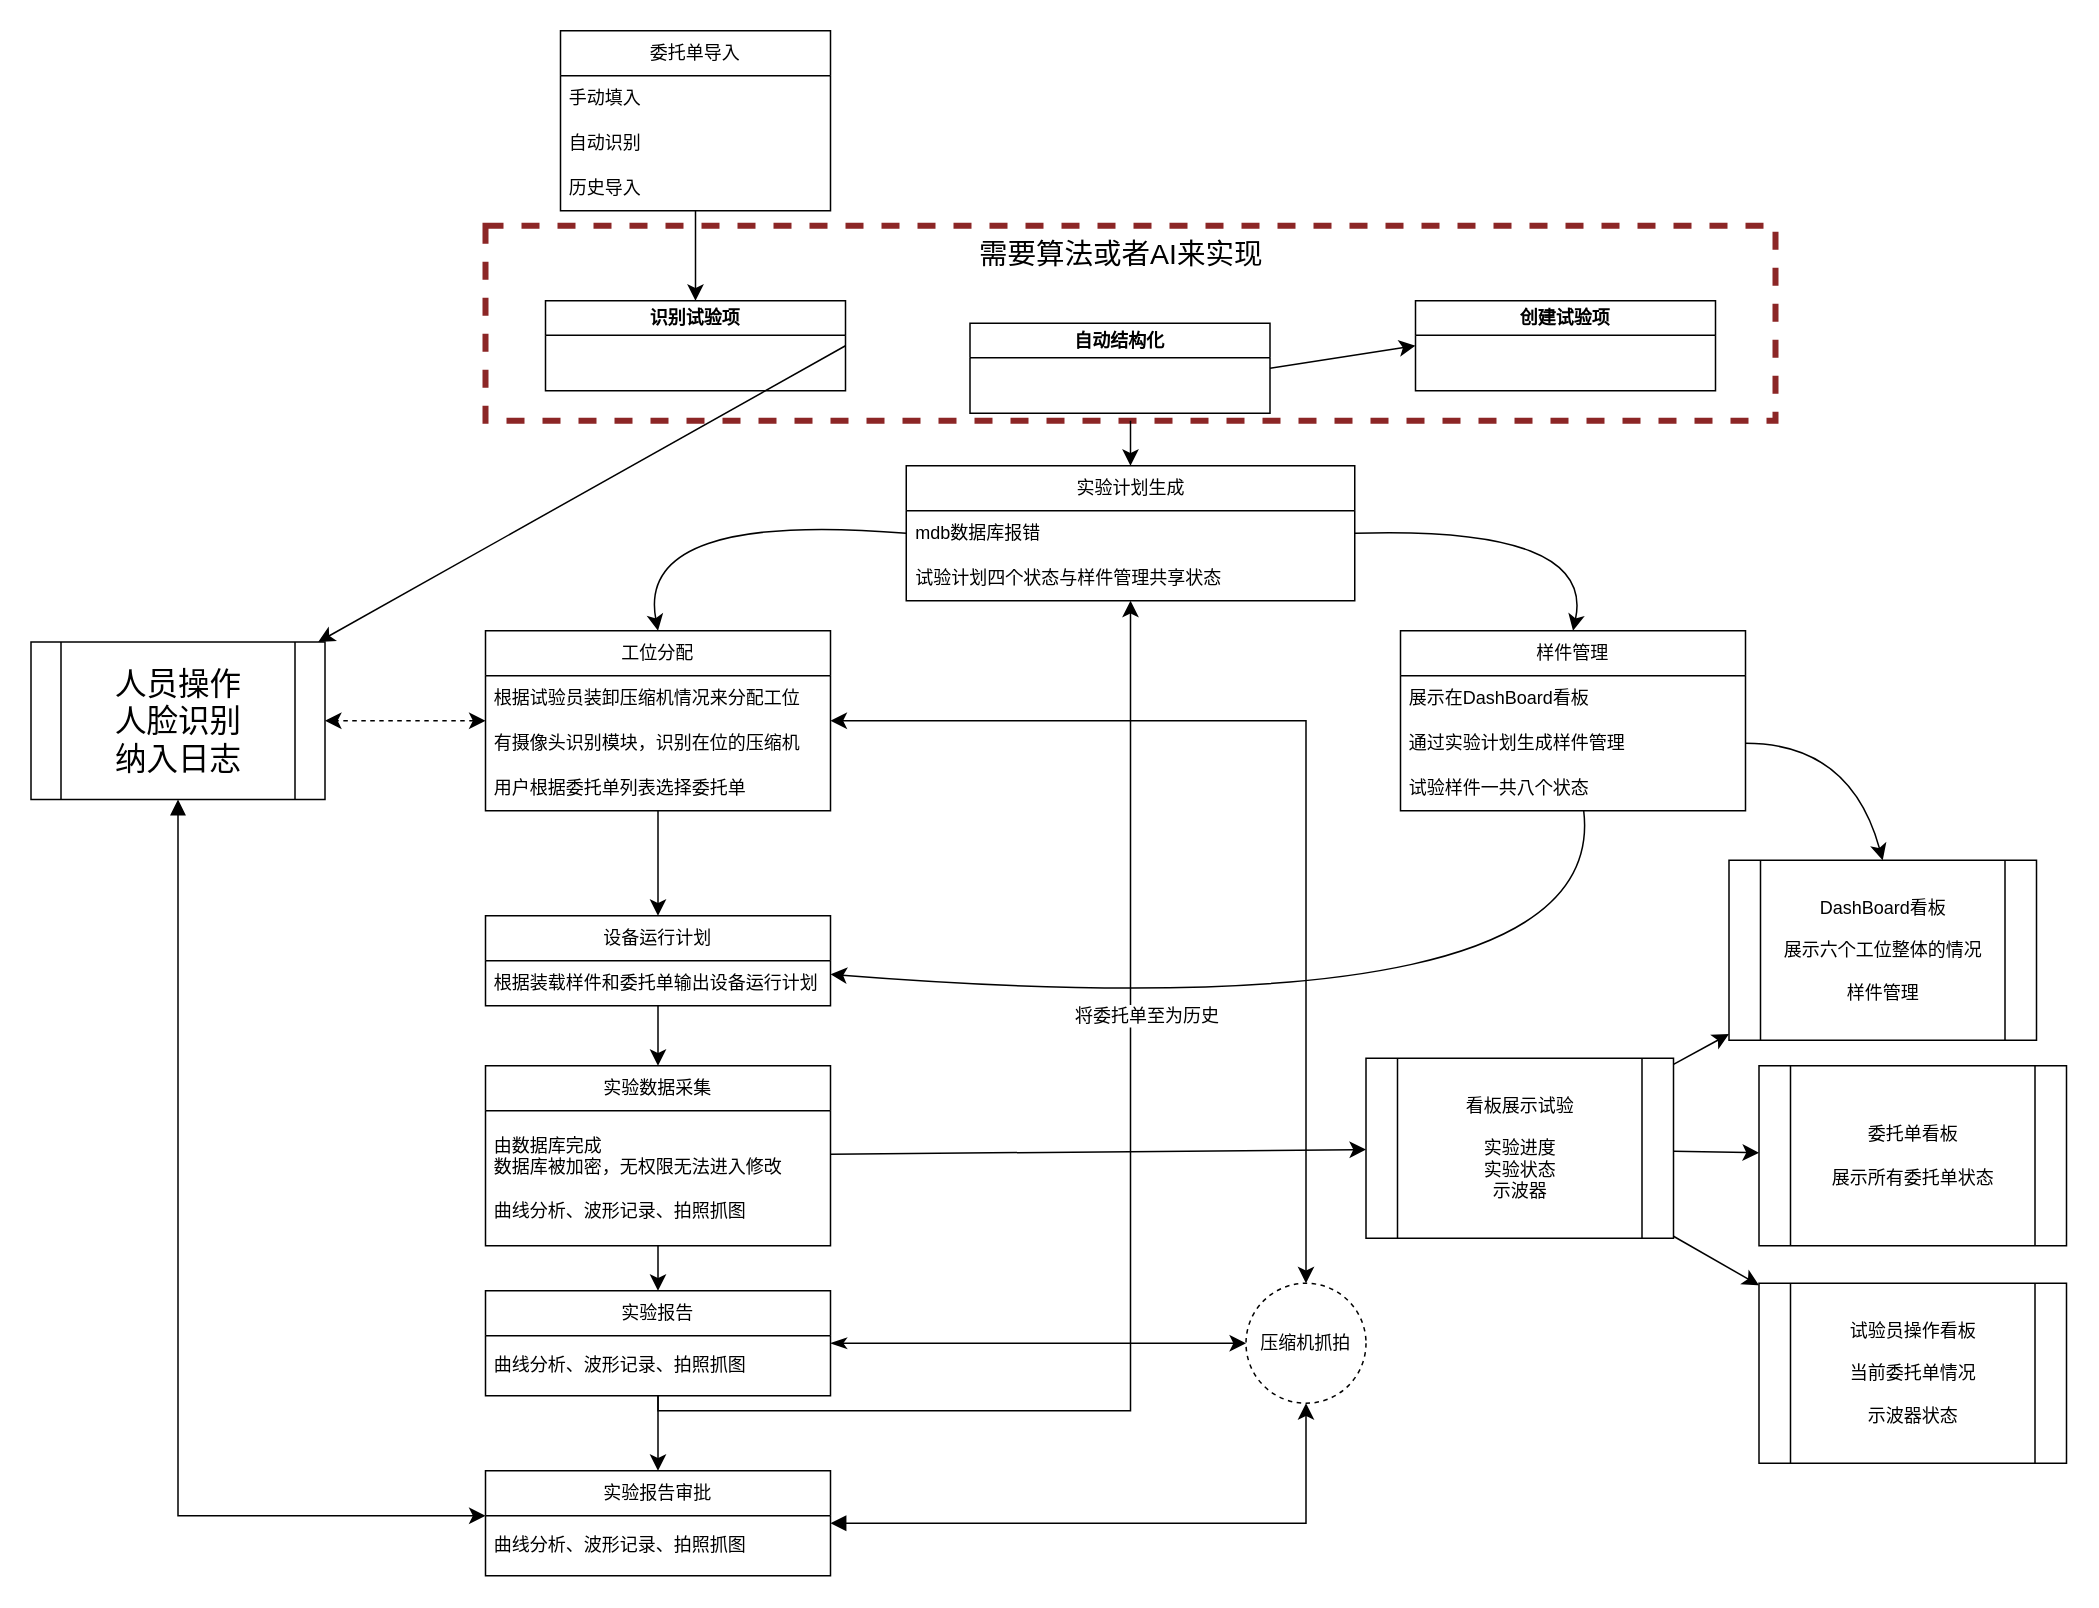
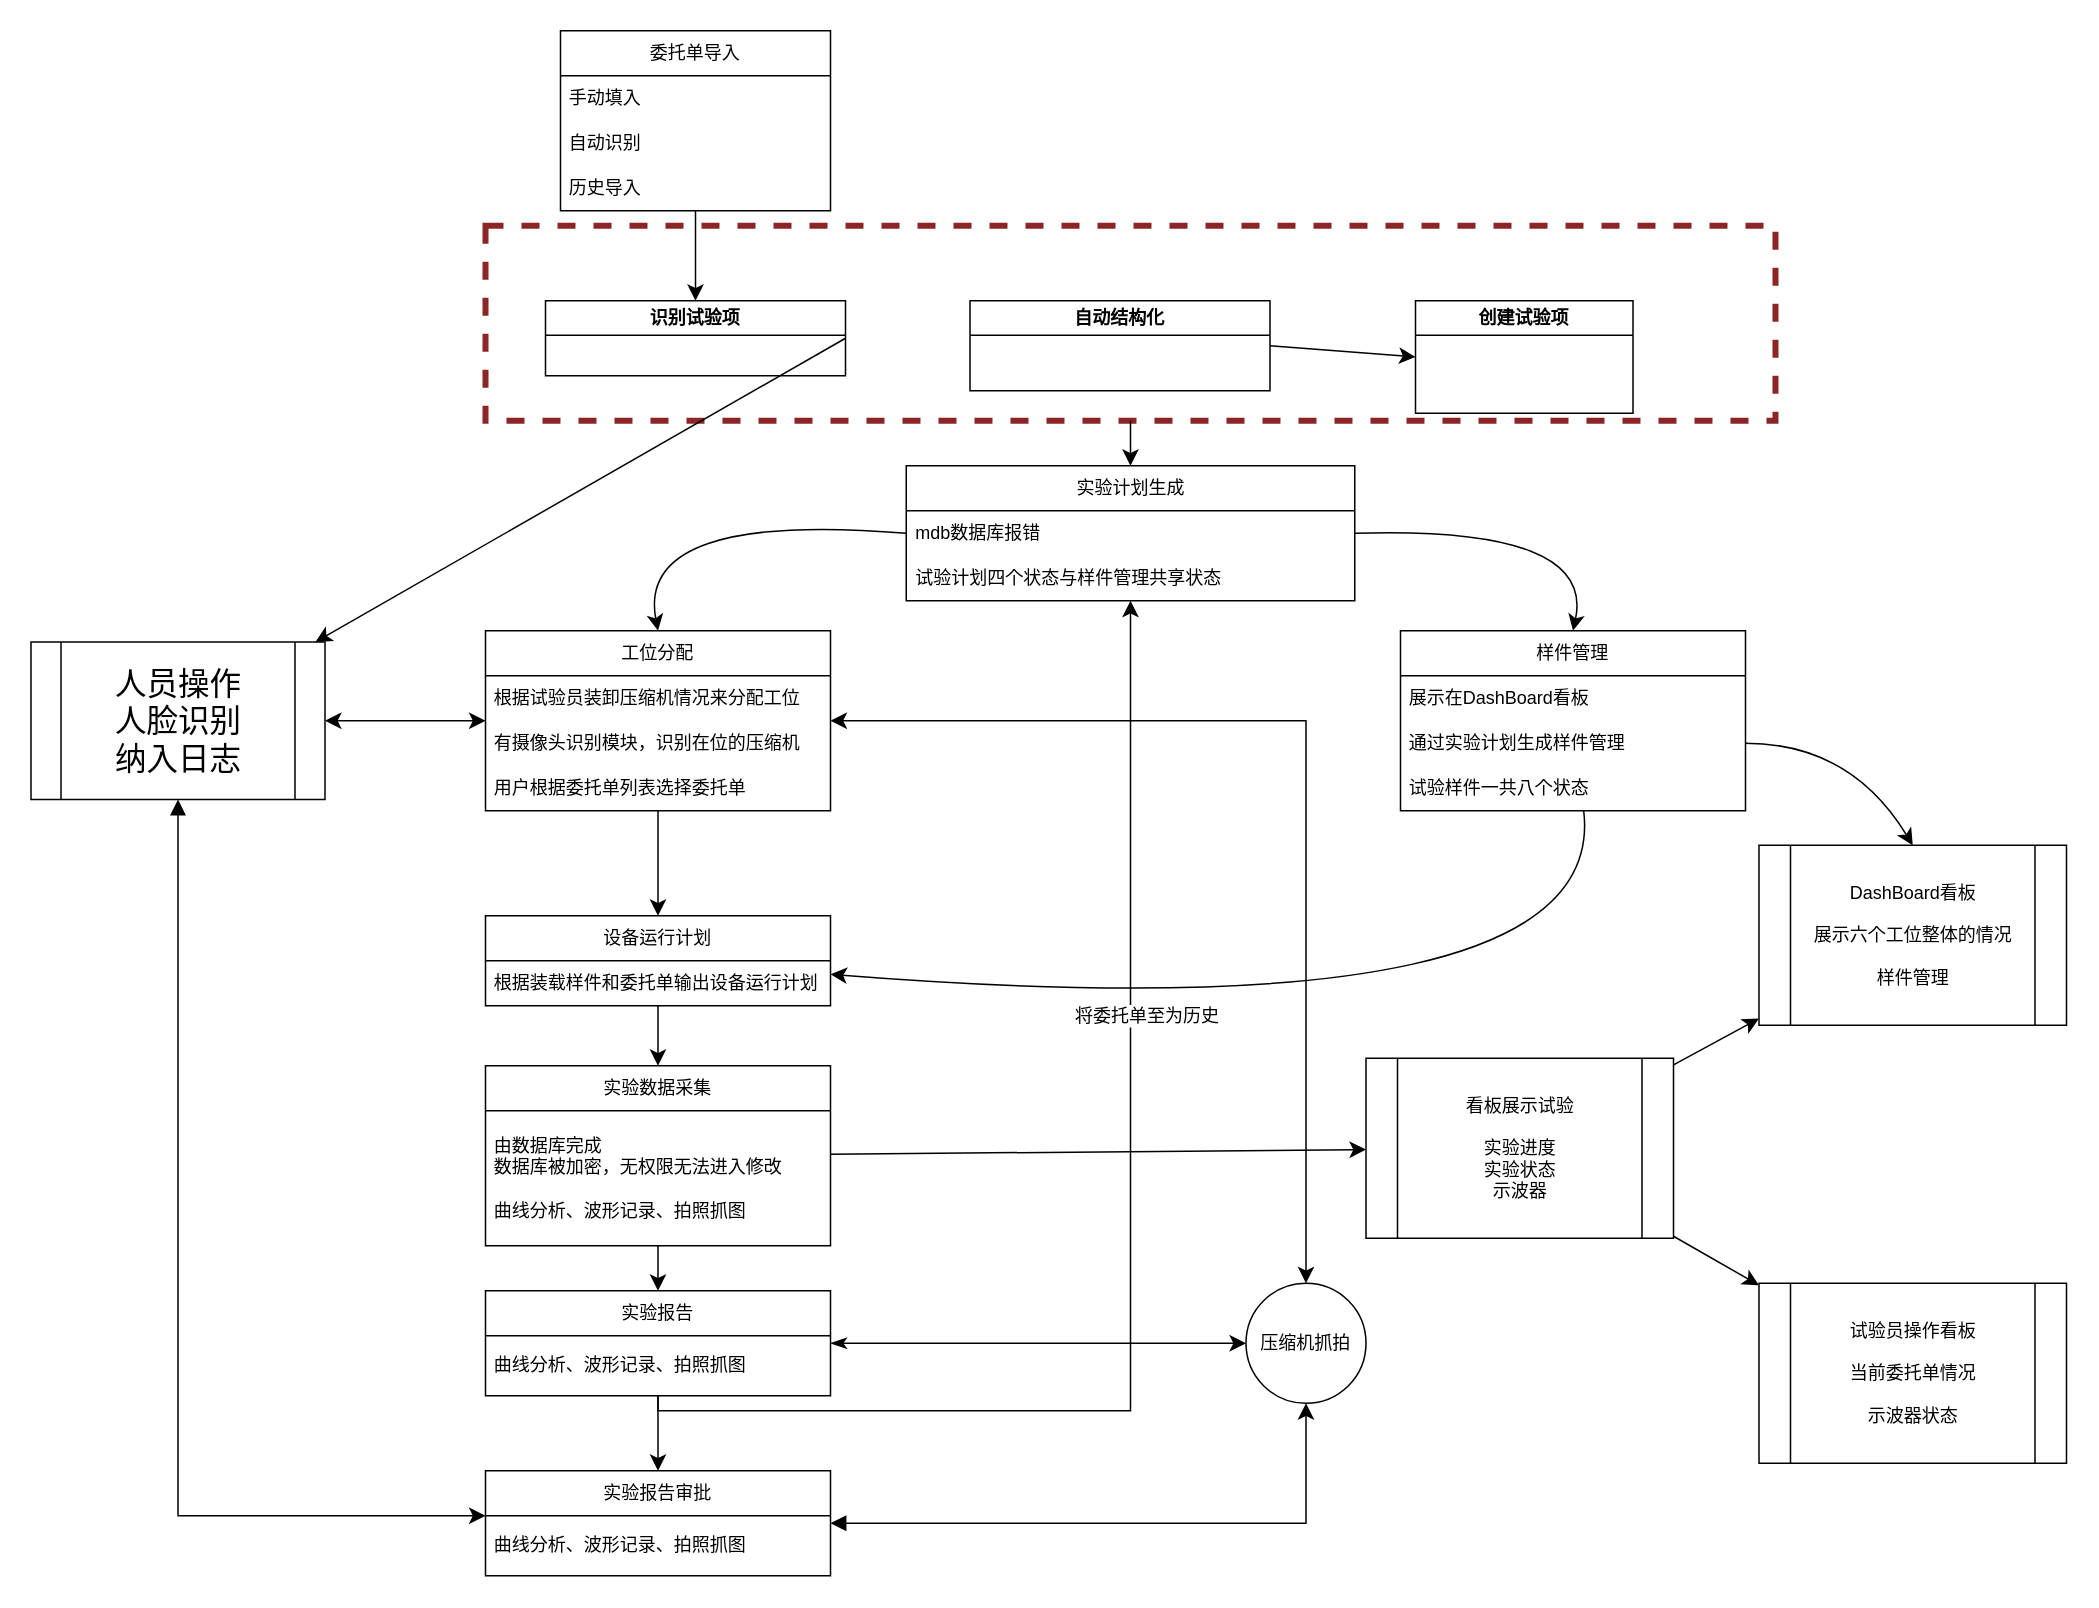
(1121, 256) -> none
(695, 346) -> (695, 338)
(1565, 346) -> (1524, 357)
(1120, 368) -> (1120, 346)
(402, 721) -> (402, 721)
(1883, 950) -> (1913, 935)
(1710, 1152) -> none
(1913, 1156) -> none
(1306, 1343) -> (1306, 1343)
